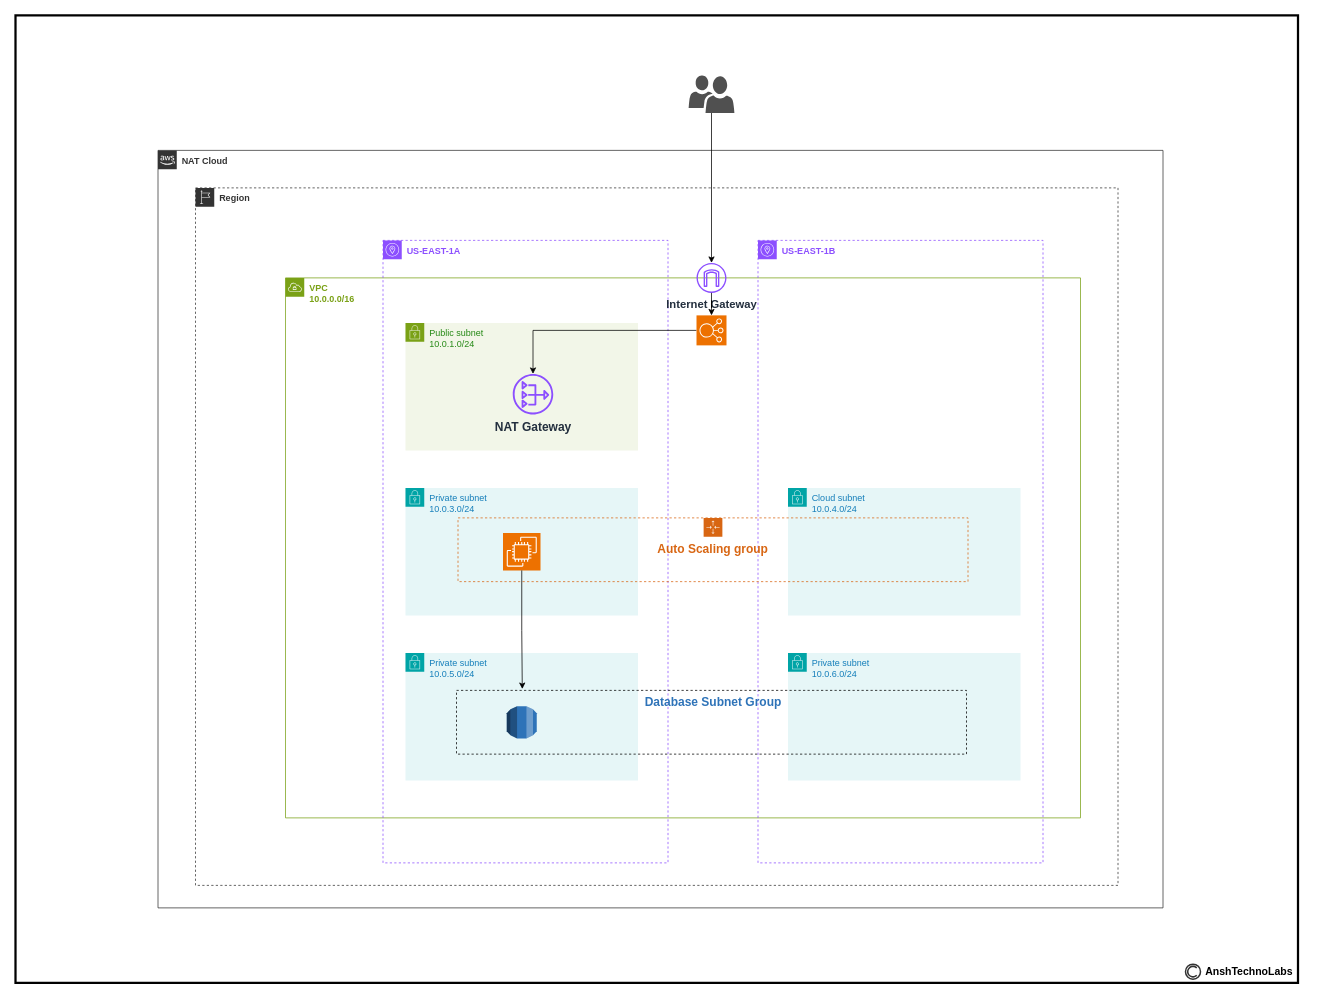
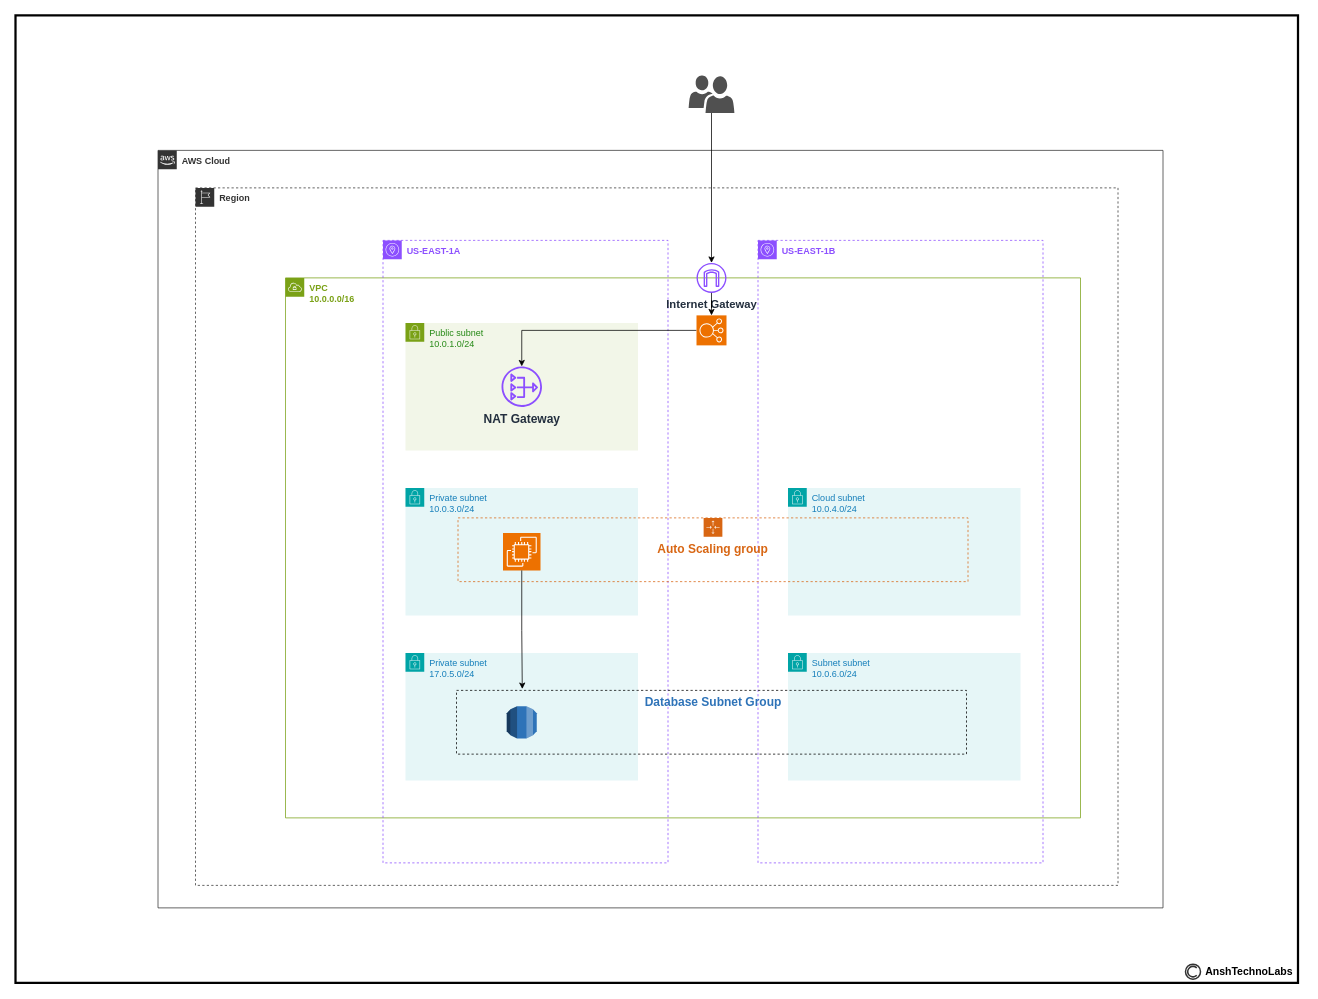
(202, 161) -> (202, 161)
(533, 394) -> (522, 387)
(462, 669) -> (462, 669)
(845, 669) -> (843, 669)
